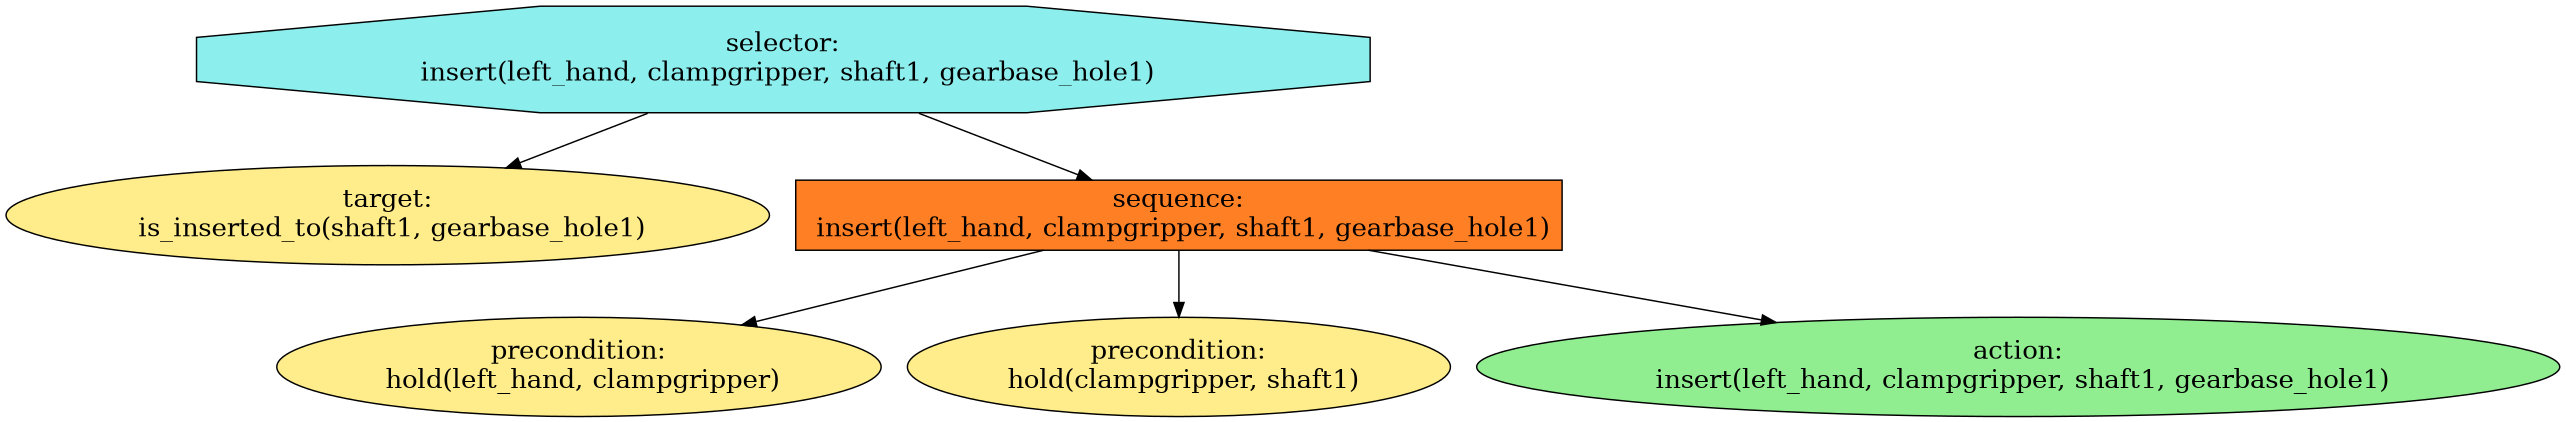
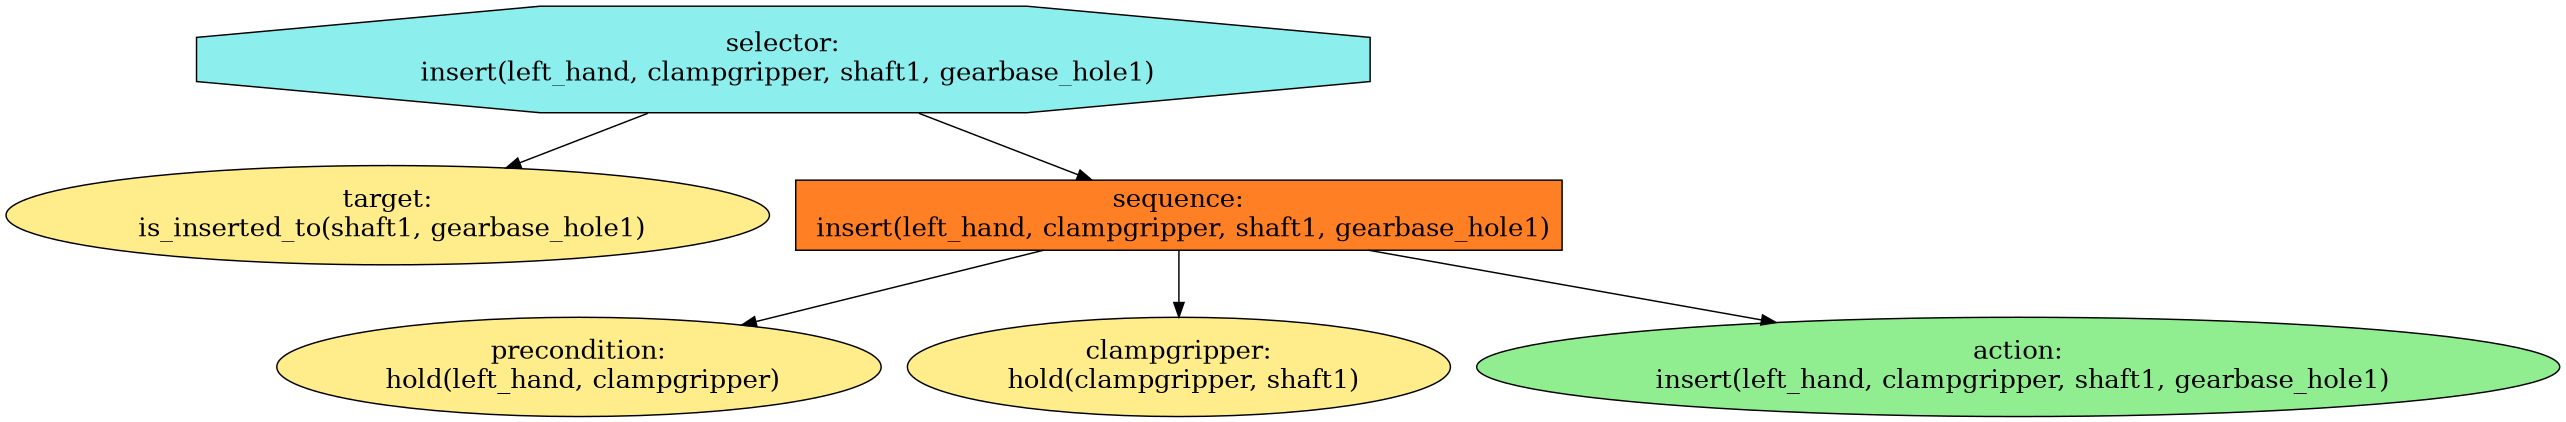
(1179, 367) -> (1179, 367)
